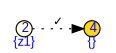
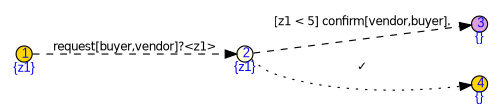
none -> (480, 24)
none -> (24, 54)
